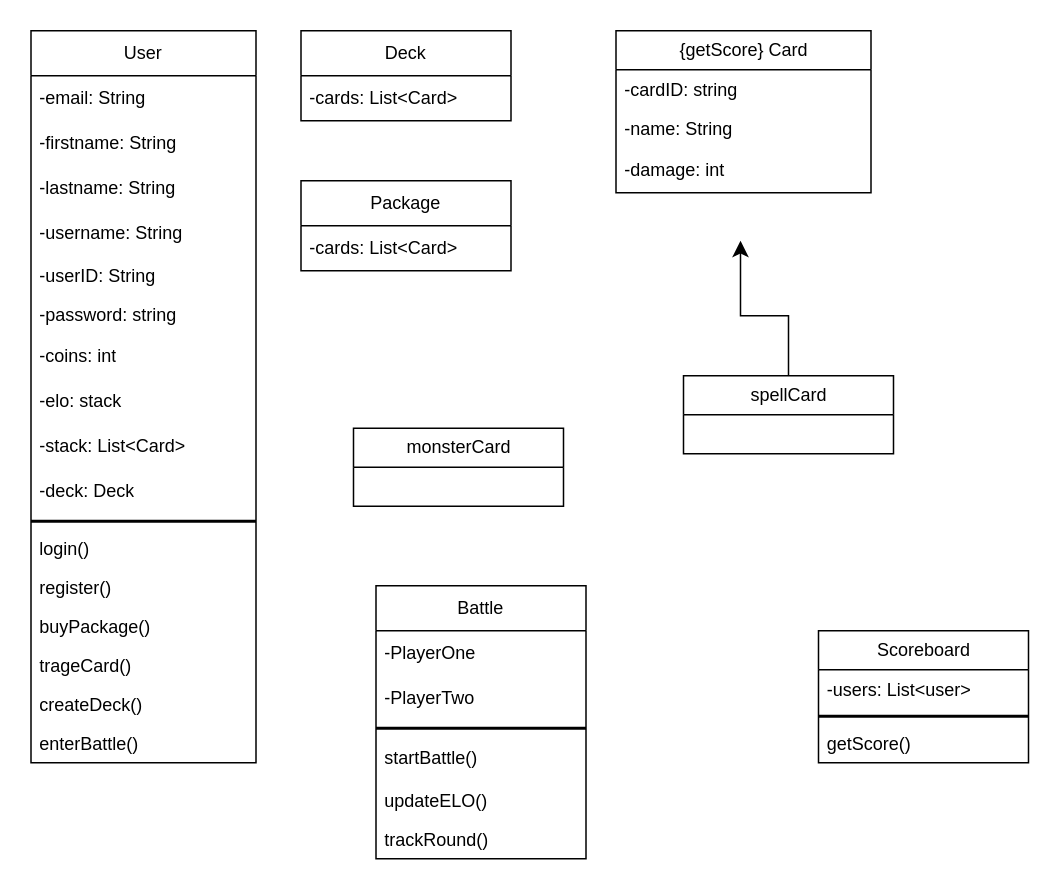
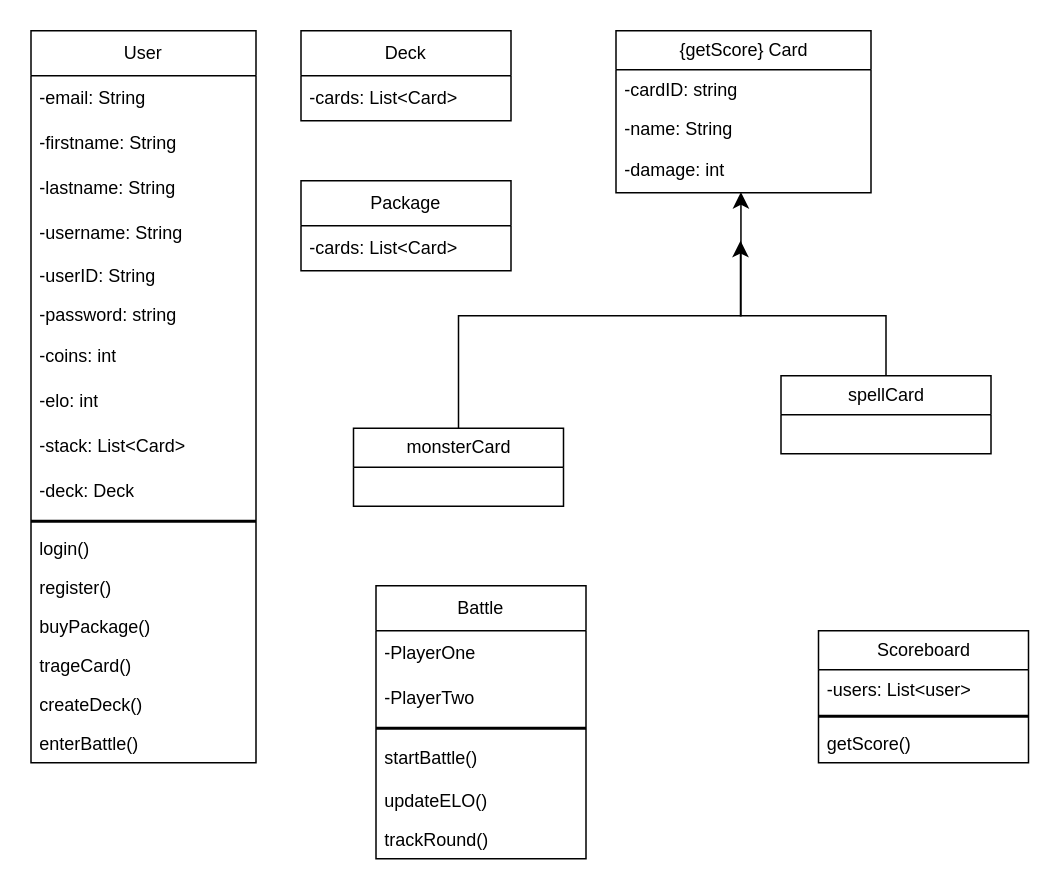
none -> (543, 316)
(88, 401) -> (76, 401)
(788, 415) -> (886, 415)
